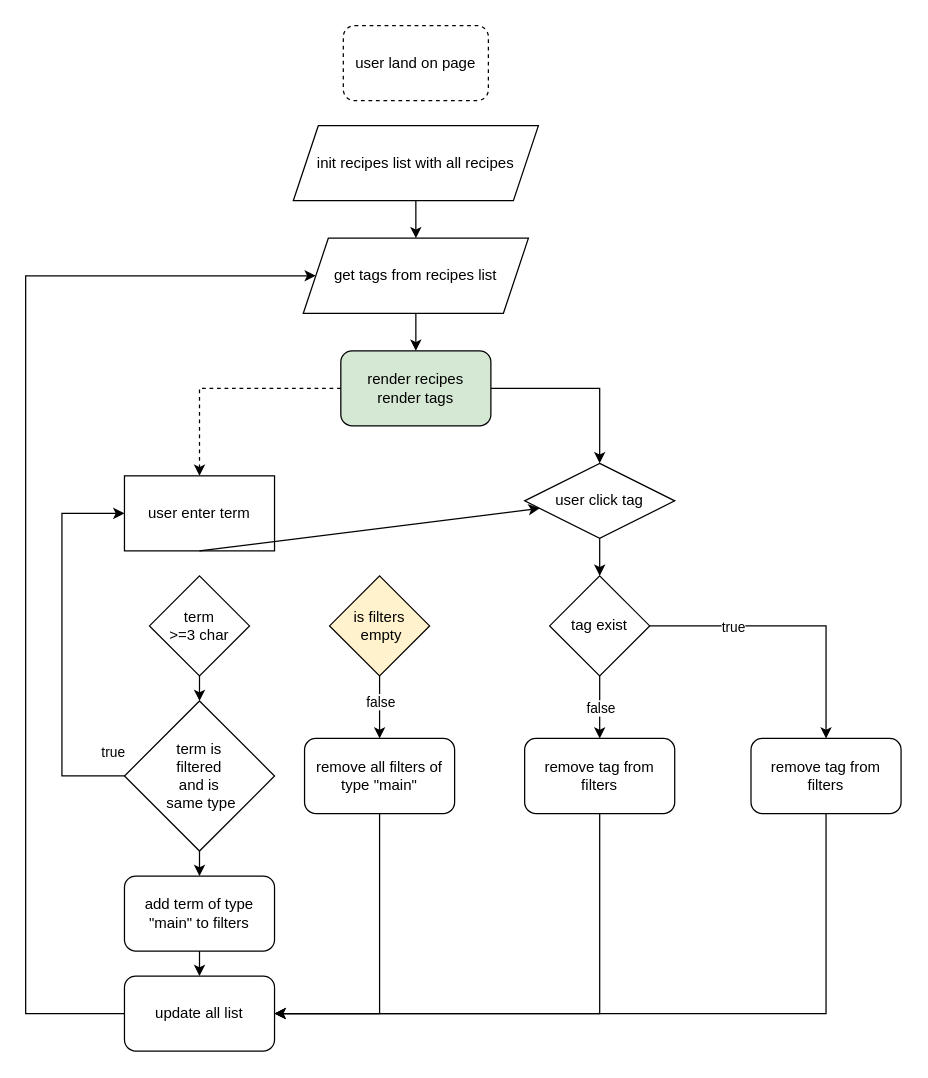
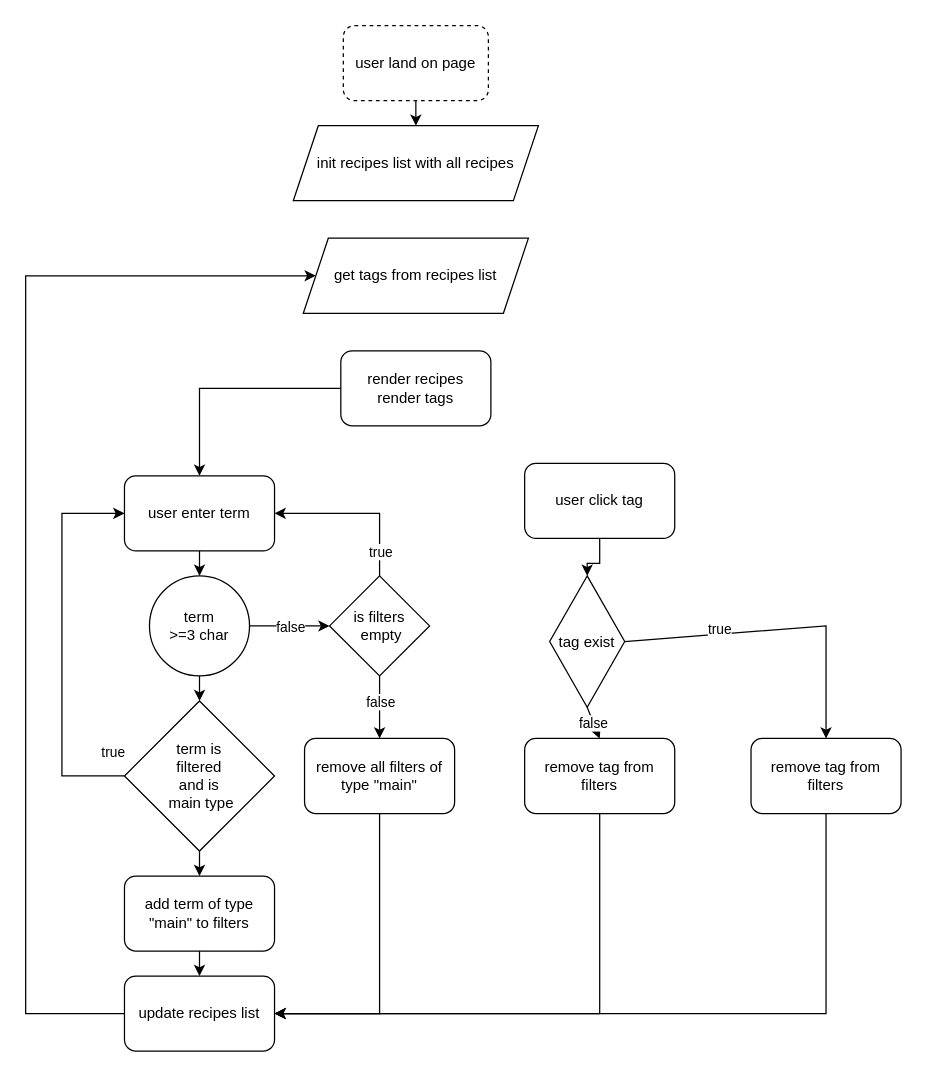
none -> (416, 109)
(416, 224) -> none
(416, 327) -> none
(230, 388) -> (230, 388)
(416, 388) -> (416, 388)
(578, 388) -> none
(599, 501) -> (599, 501)
(199, 513) -> (199, 513)
none -> (362, 513)
(365, 530) -> (199, 559)
(199, 626) -> (199, 626)
none -> (285, 626)
(379, 626) -> (379, 626)
(599, 626) -> (587, 641)
(199, 776) -> (199, 776)
(199, 1013) -> (199, 1013)
